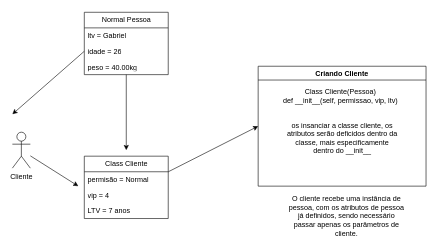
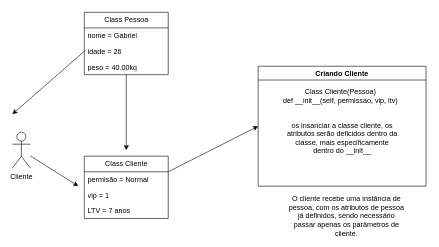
(127, 20) -> (127, 20)
(109, 36) -> (112, 36)
(99, 196) -> (99, 196)
